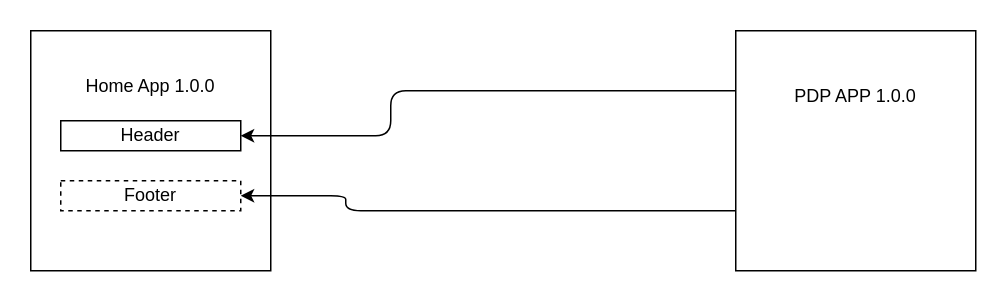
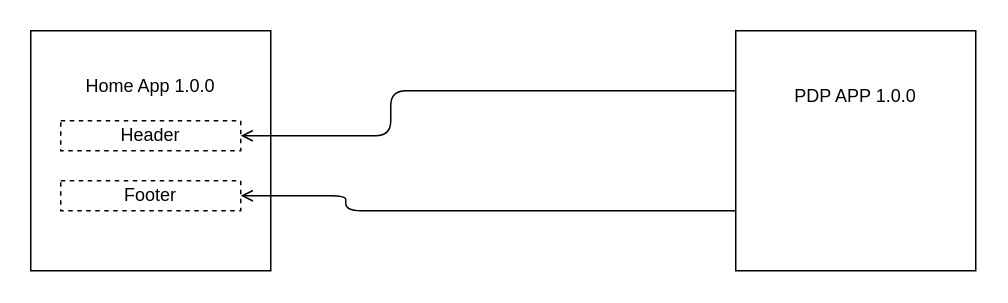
(151, 136) -> (151, 136)
(252, 136) -> (249, 136)
(252, 196) -> (249, 196)
